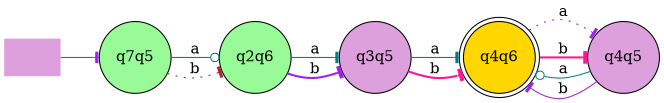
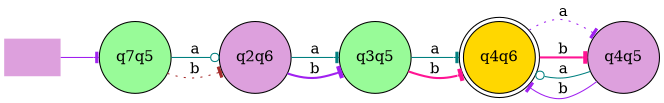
(255, 57) -> (255, 57)
(375, 57) -> (375, 57)
